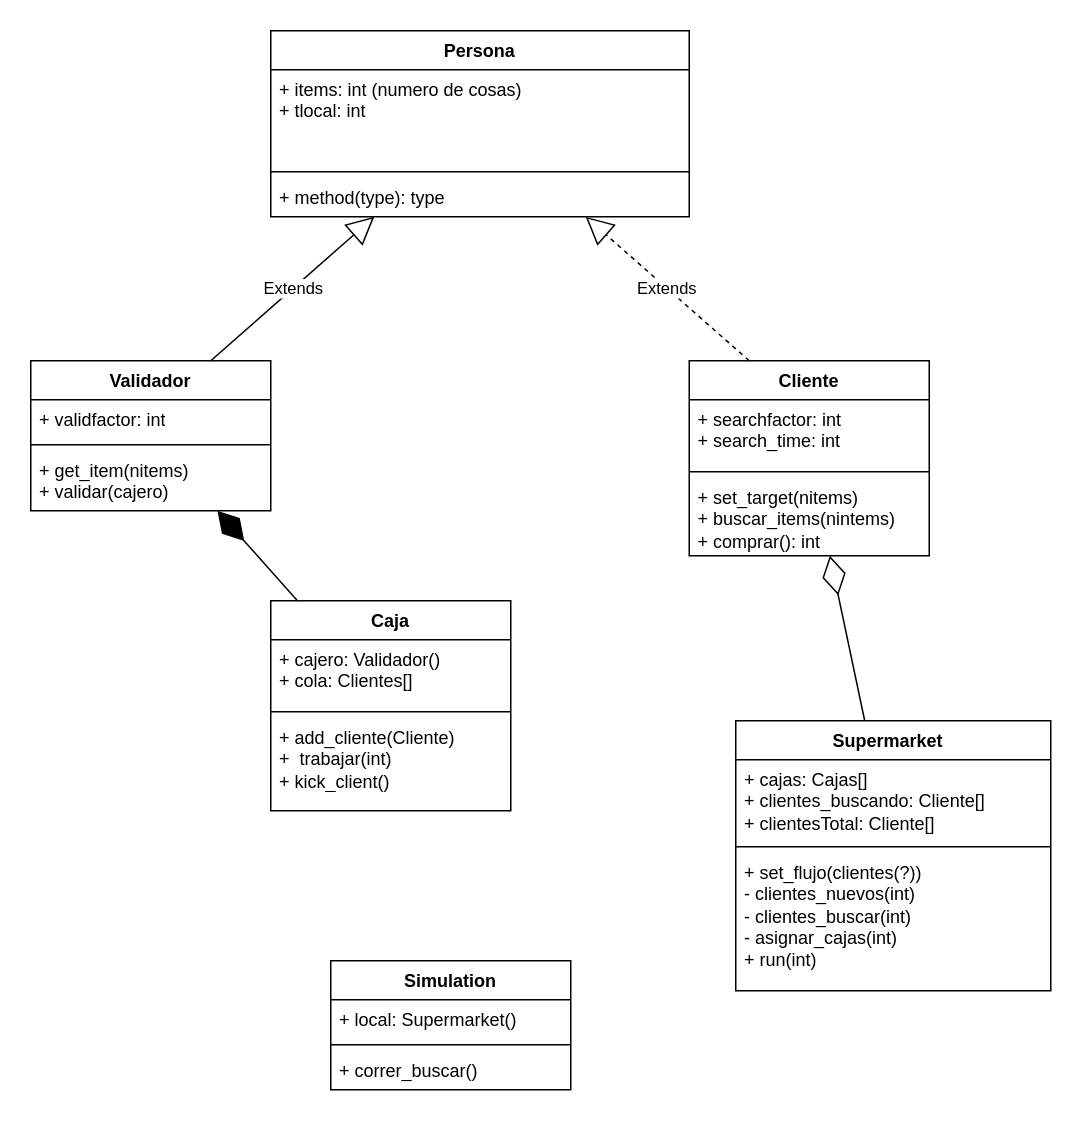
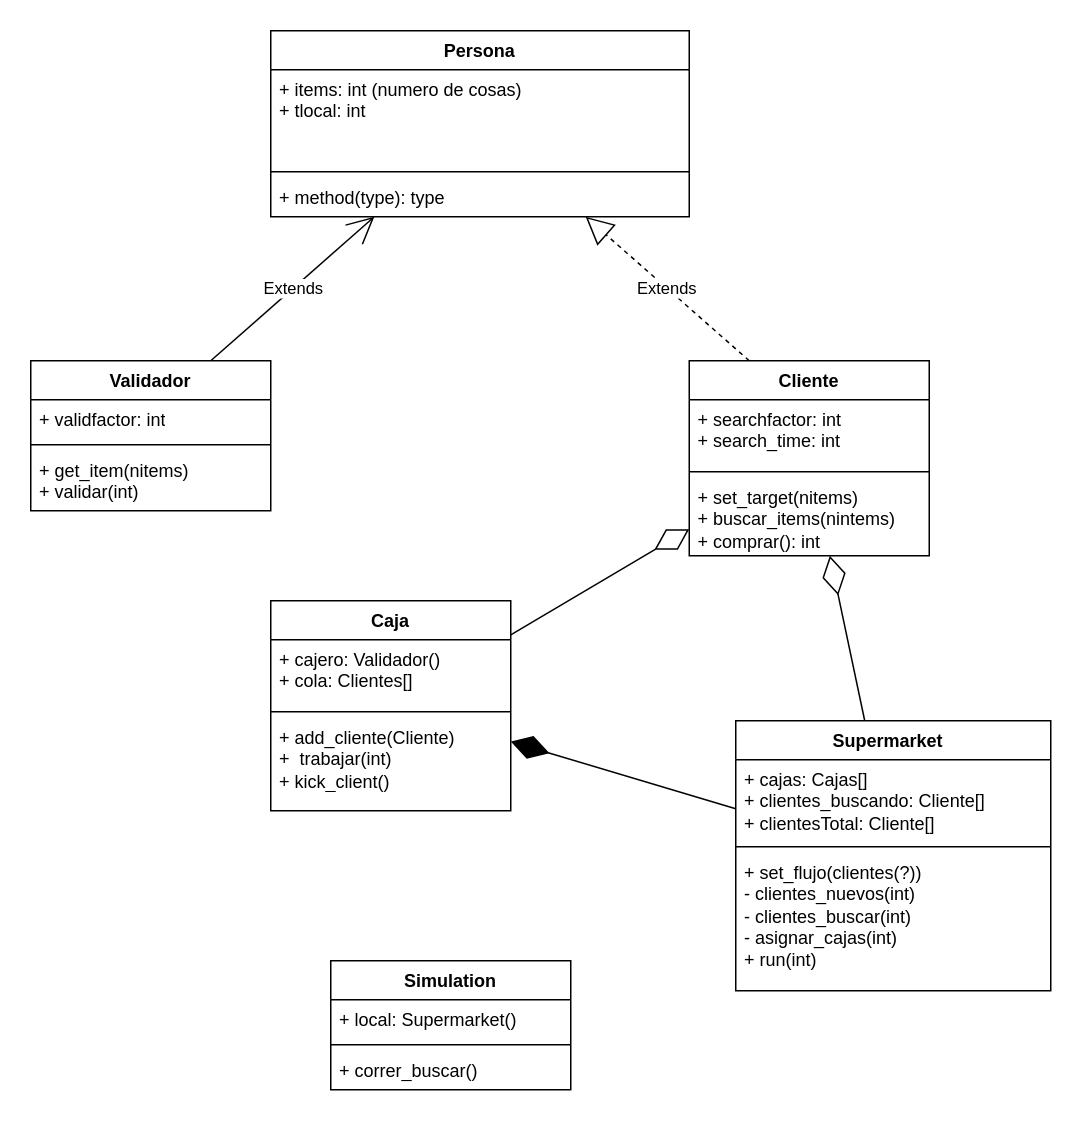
(352, 236) -> (362, 228)
(123, 483) -> (123, 483)
(271, 571) -> none
none -> (583, 592)
none -> (640, 780)
